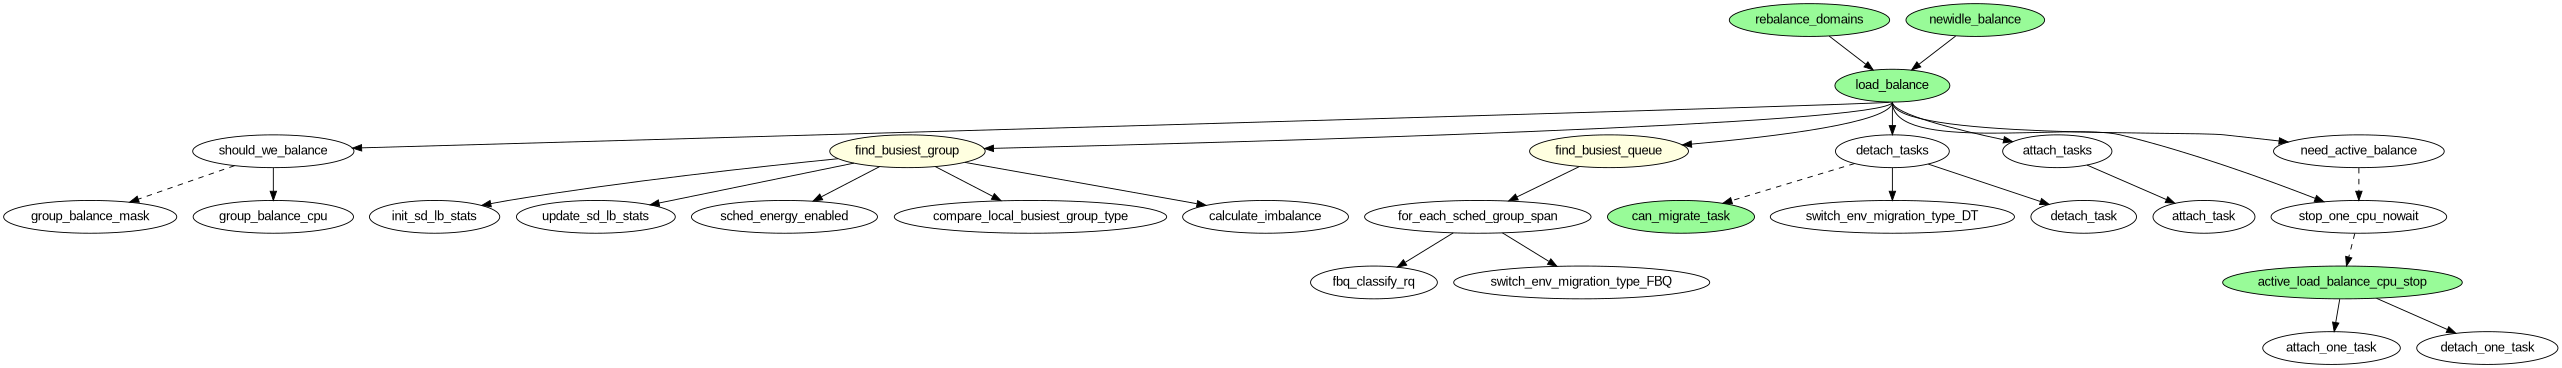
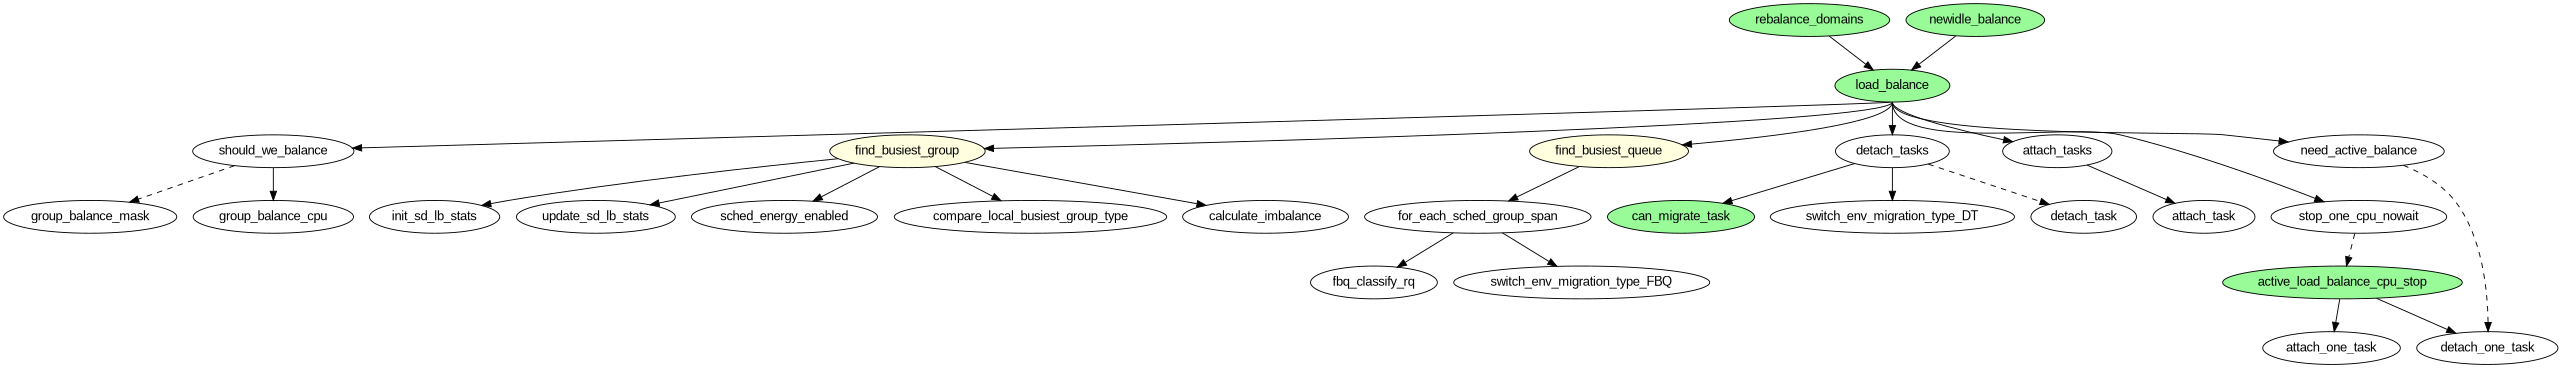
(2359, 180) -> (2471, 229)
(1793, 182) -> (1793, 182)
(1984, 183) -> (1984, 183)
